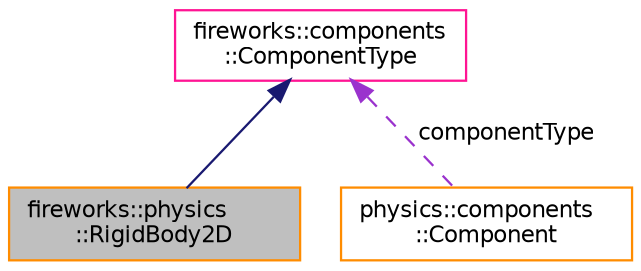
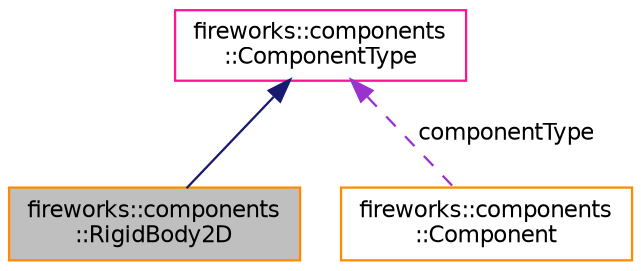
(155, 224) -> (155, 224)
(487, 224) -> (487, 224)
